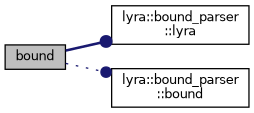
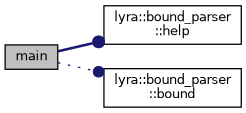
(180, 25) -> (173, 25)
(35, 57) -> (31, 57)
